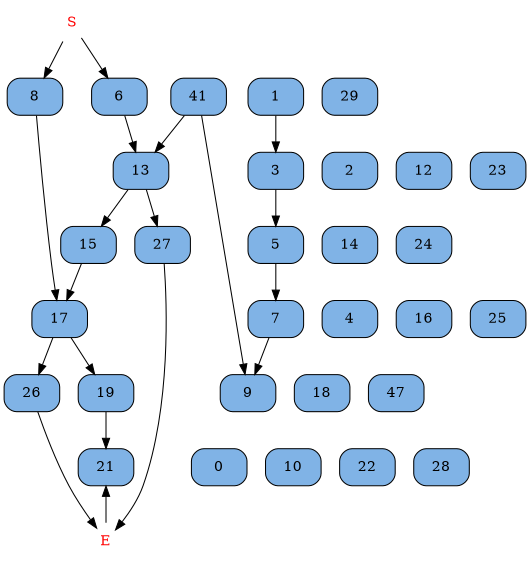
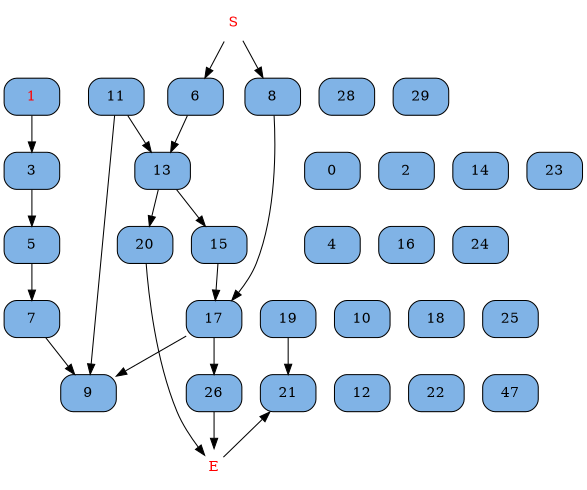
(199, 97) -> (116, 97)
(276, 97) -> (32, 97)
(163, 245) -> (145, 245)
(80, 352) -> (153, 355)
